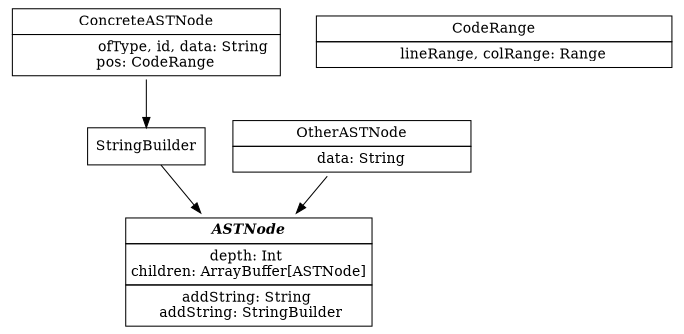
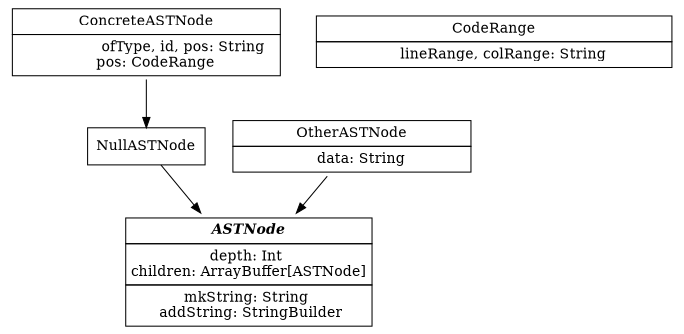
(146, 47) -> (146, 47)
(494, 54) -> (494, 54)
(146, 146) -> (146, 146)
(249, 297) -> (249, 297)
